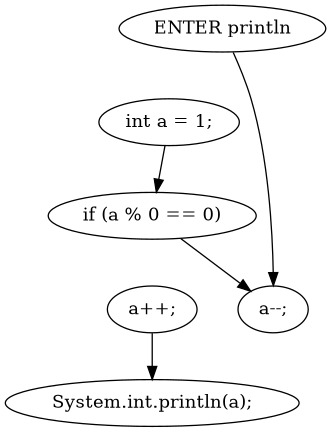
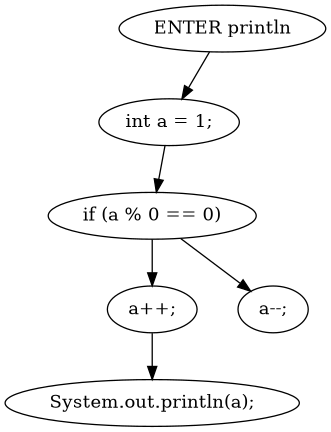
(264, 160) -> (199, 70)
none -> (152, 256)
(152, 403) -> (152, 403)
